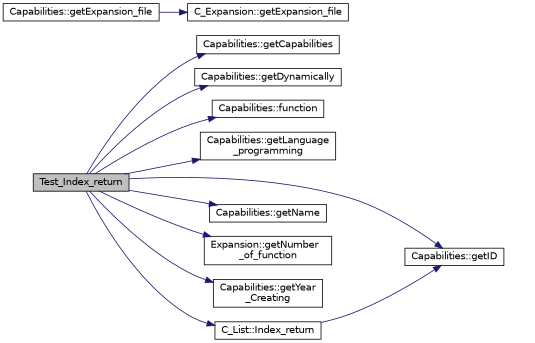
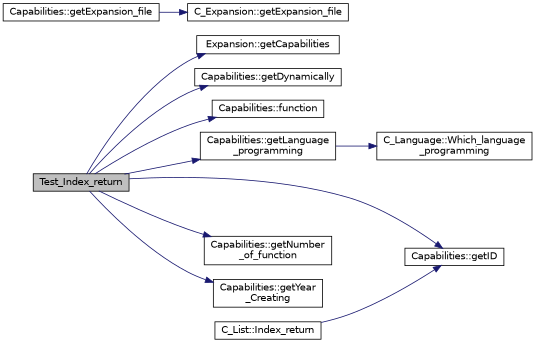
(268, 45) -> (268, 45)
none -> (454, 146)
(268, 213) -> none
(268, 251) -> (268, 251)
(136, 268) -> none
